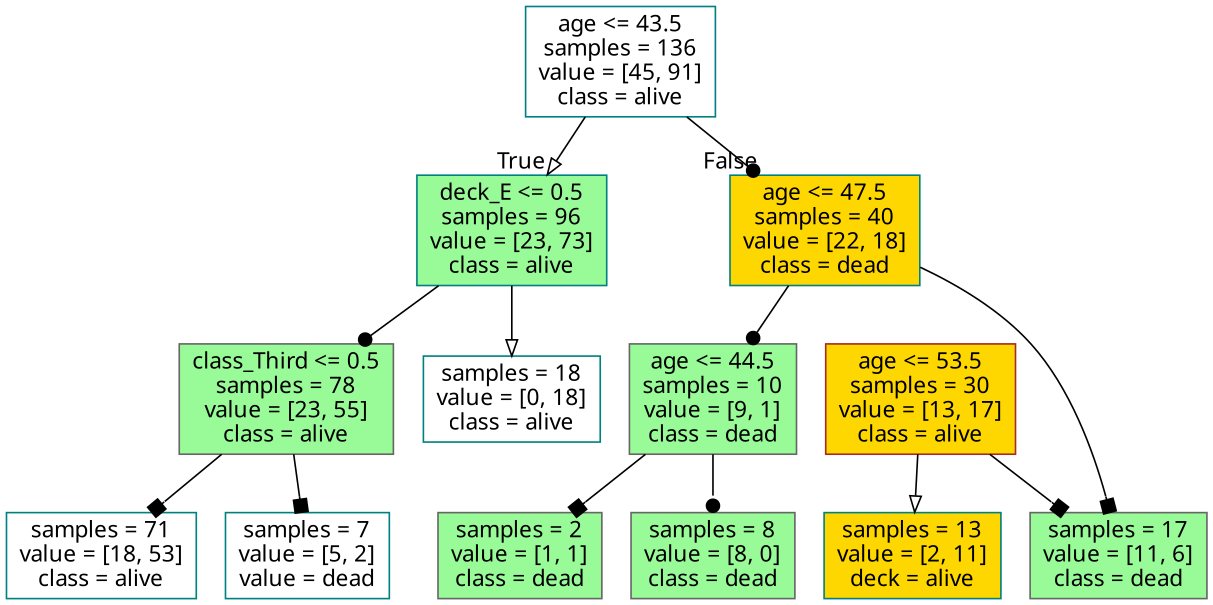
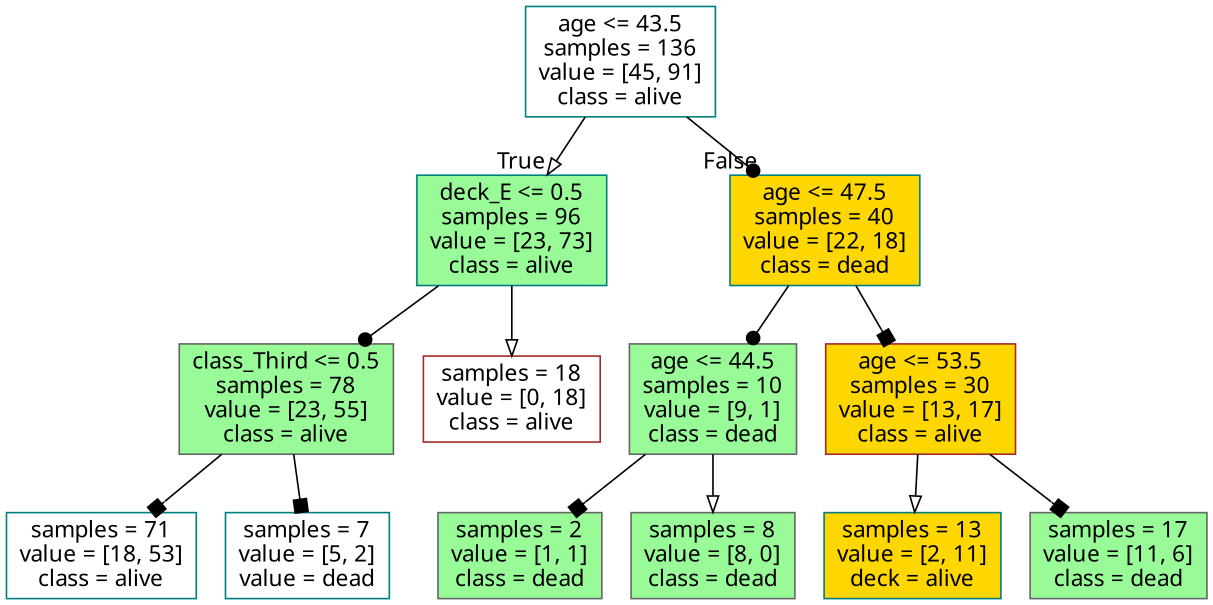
(1042, 358) -> (869, 307)
(512, 399) -> (512, 399)
(713, 475) -> (713, 475)
